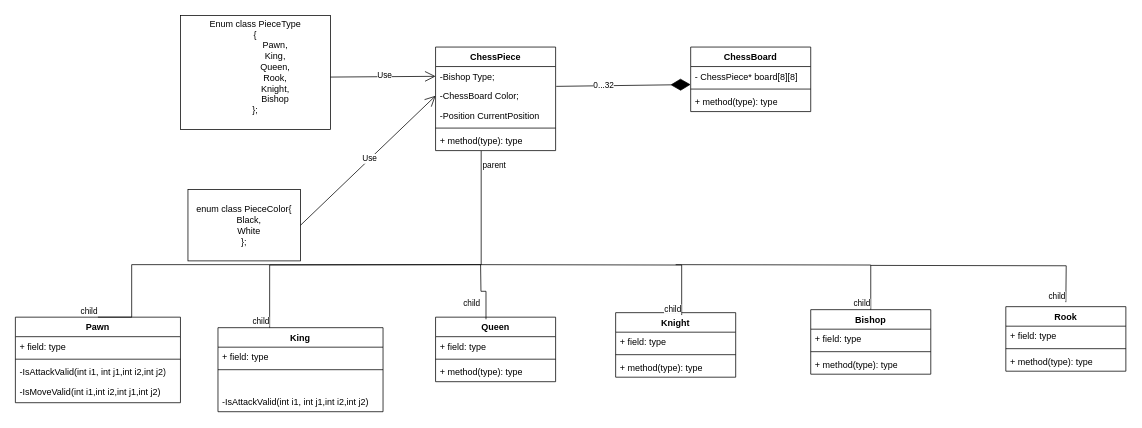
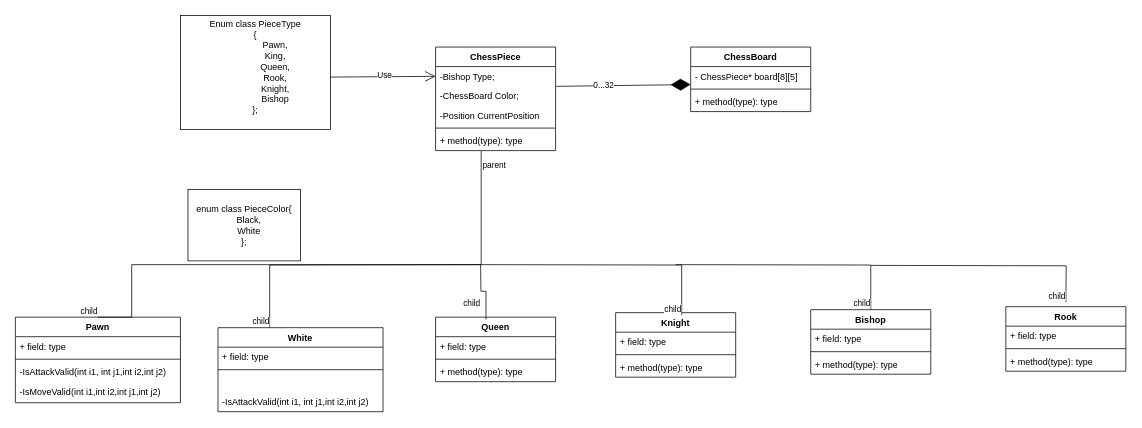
(751, 82) -> (751, 82)
(367, 161) -> none
(300, 338) -> (300, 338)
